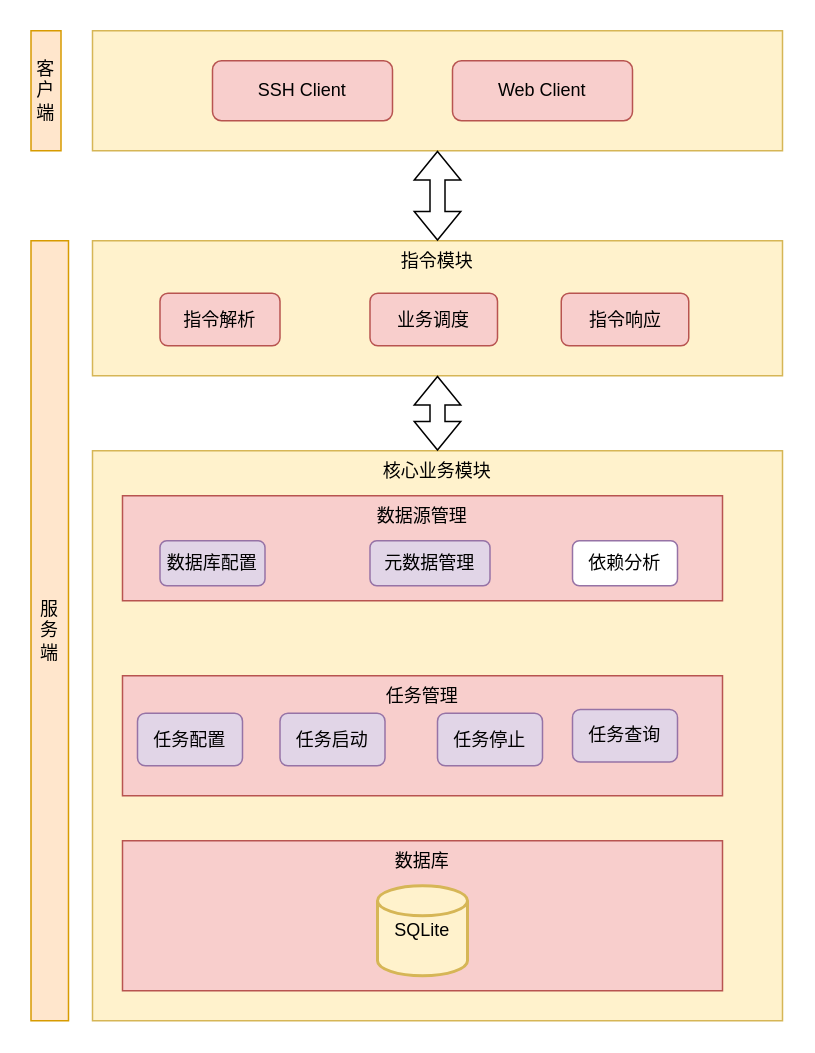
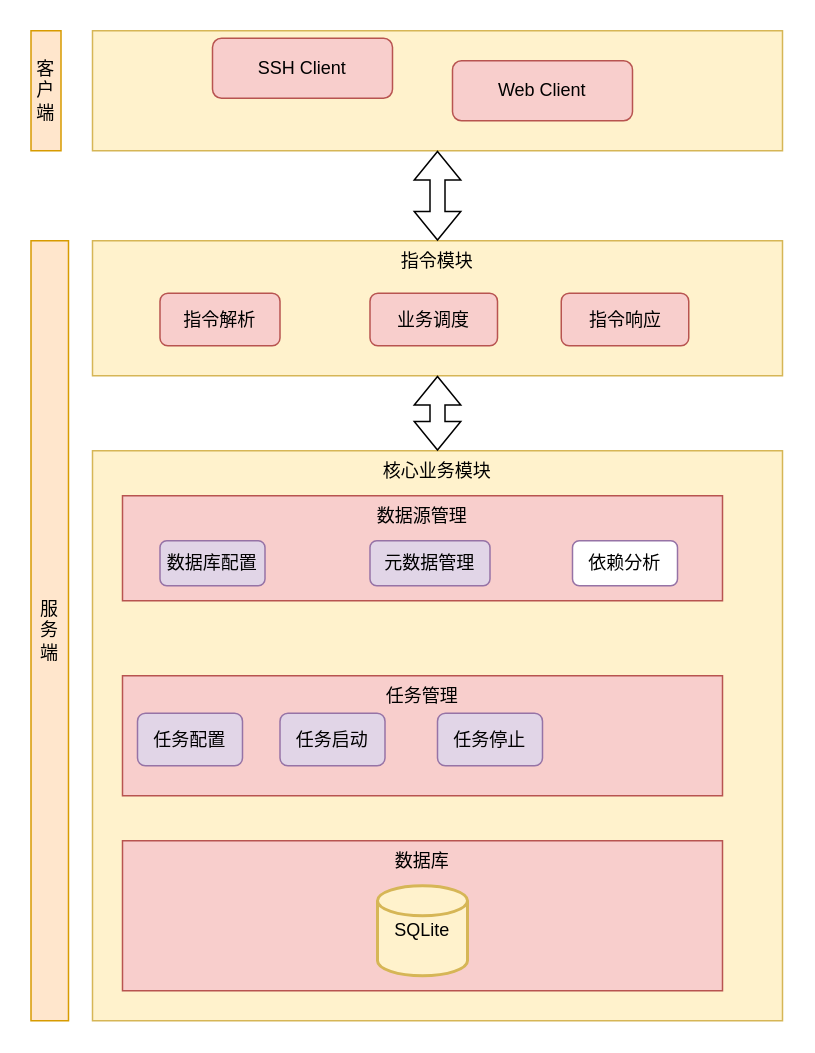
(302, 91) -> (302, 68)
(625, 736) -> none
